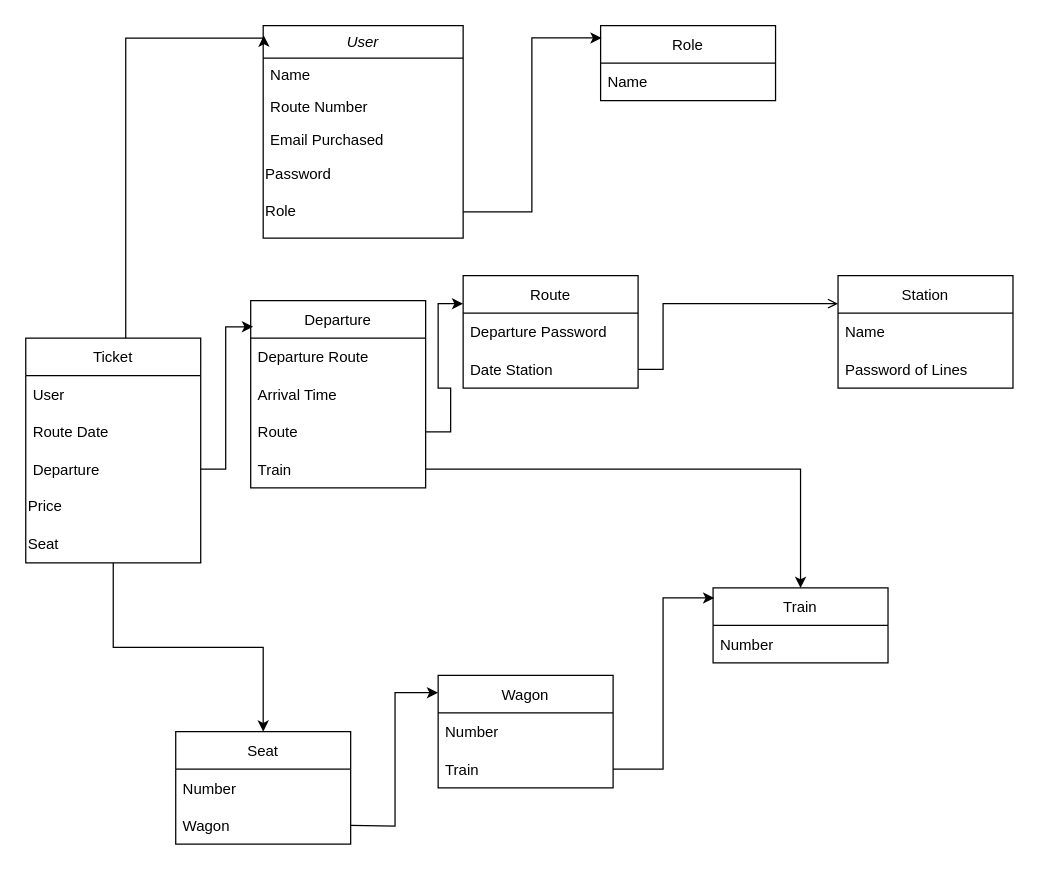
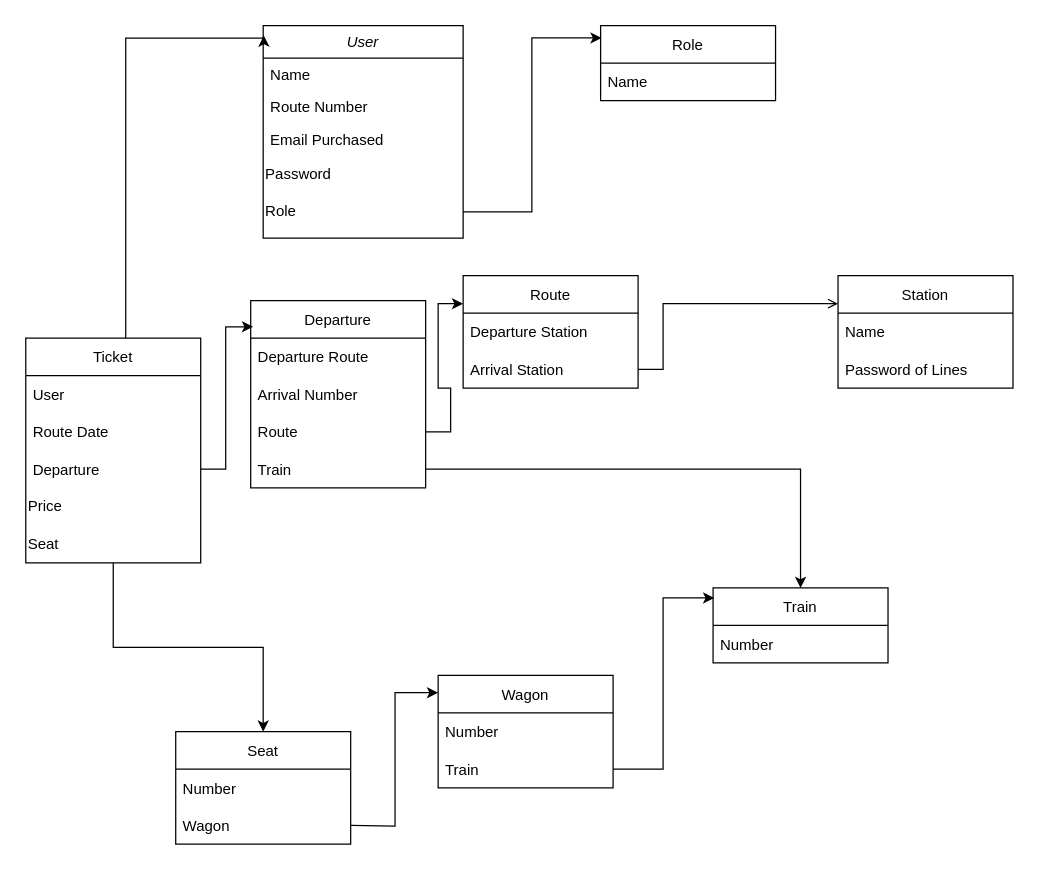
(544, 333) -> (538, 333)
(517, 370) -> (525, 370)
(300, 395) -> (310, 395)
